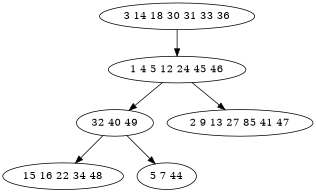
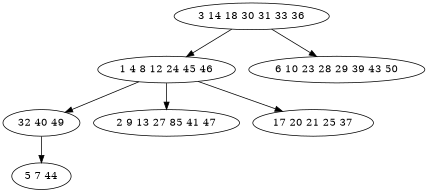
(177, 70) -> (167, 70)
none -> (337, 70)
none -> (313, 123)
(63, 176) -> none
